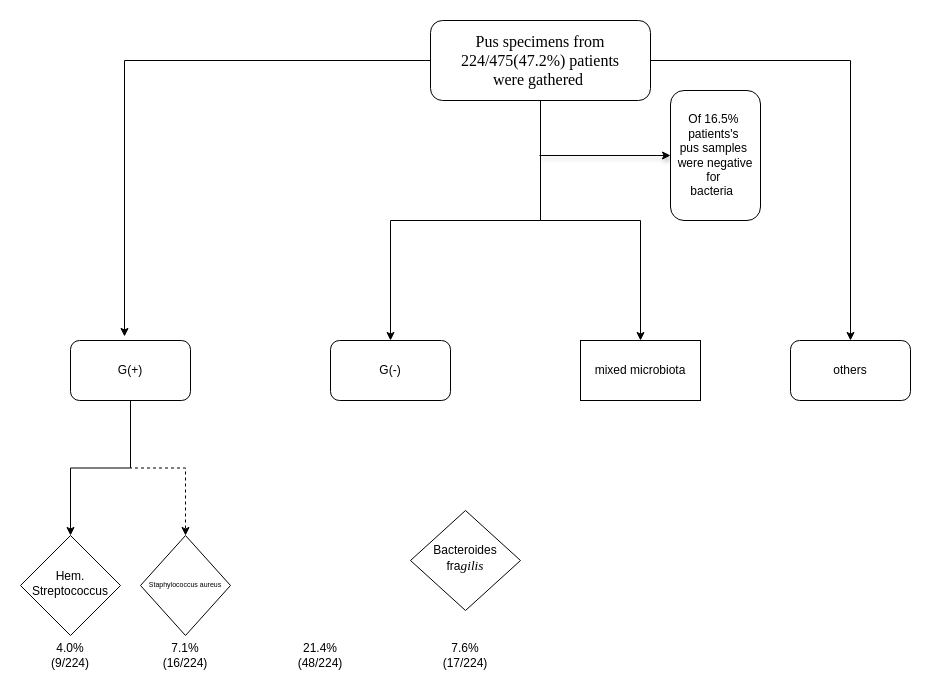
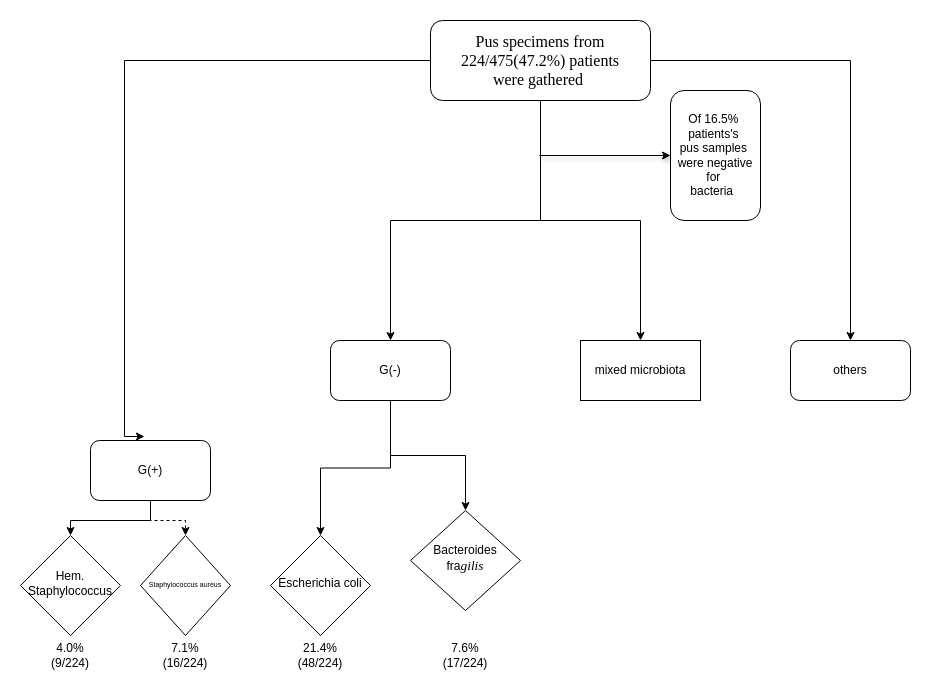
(131, 371) -> (151, 471)
none -> (453, 456)
none -> (331, 468)
(71, 584) -> (71, 584)
none -> (321, 586)
